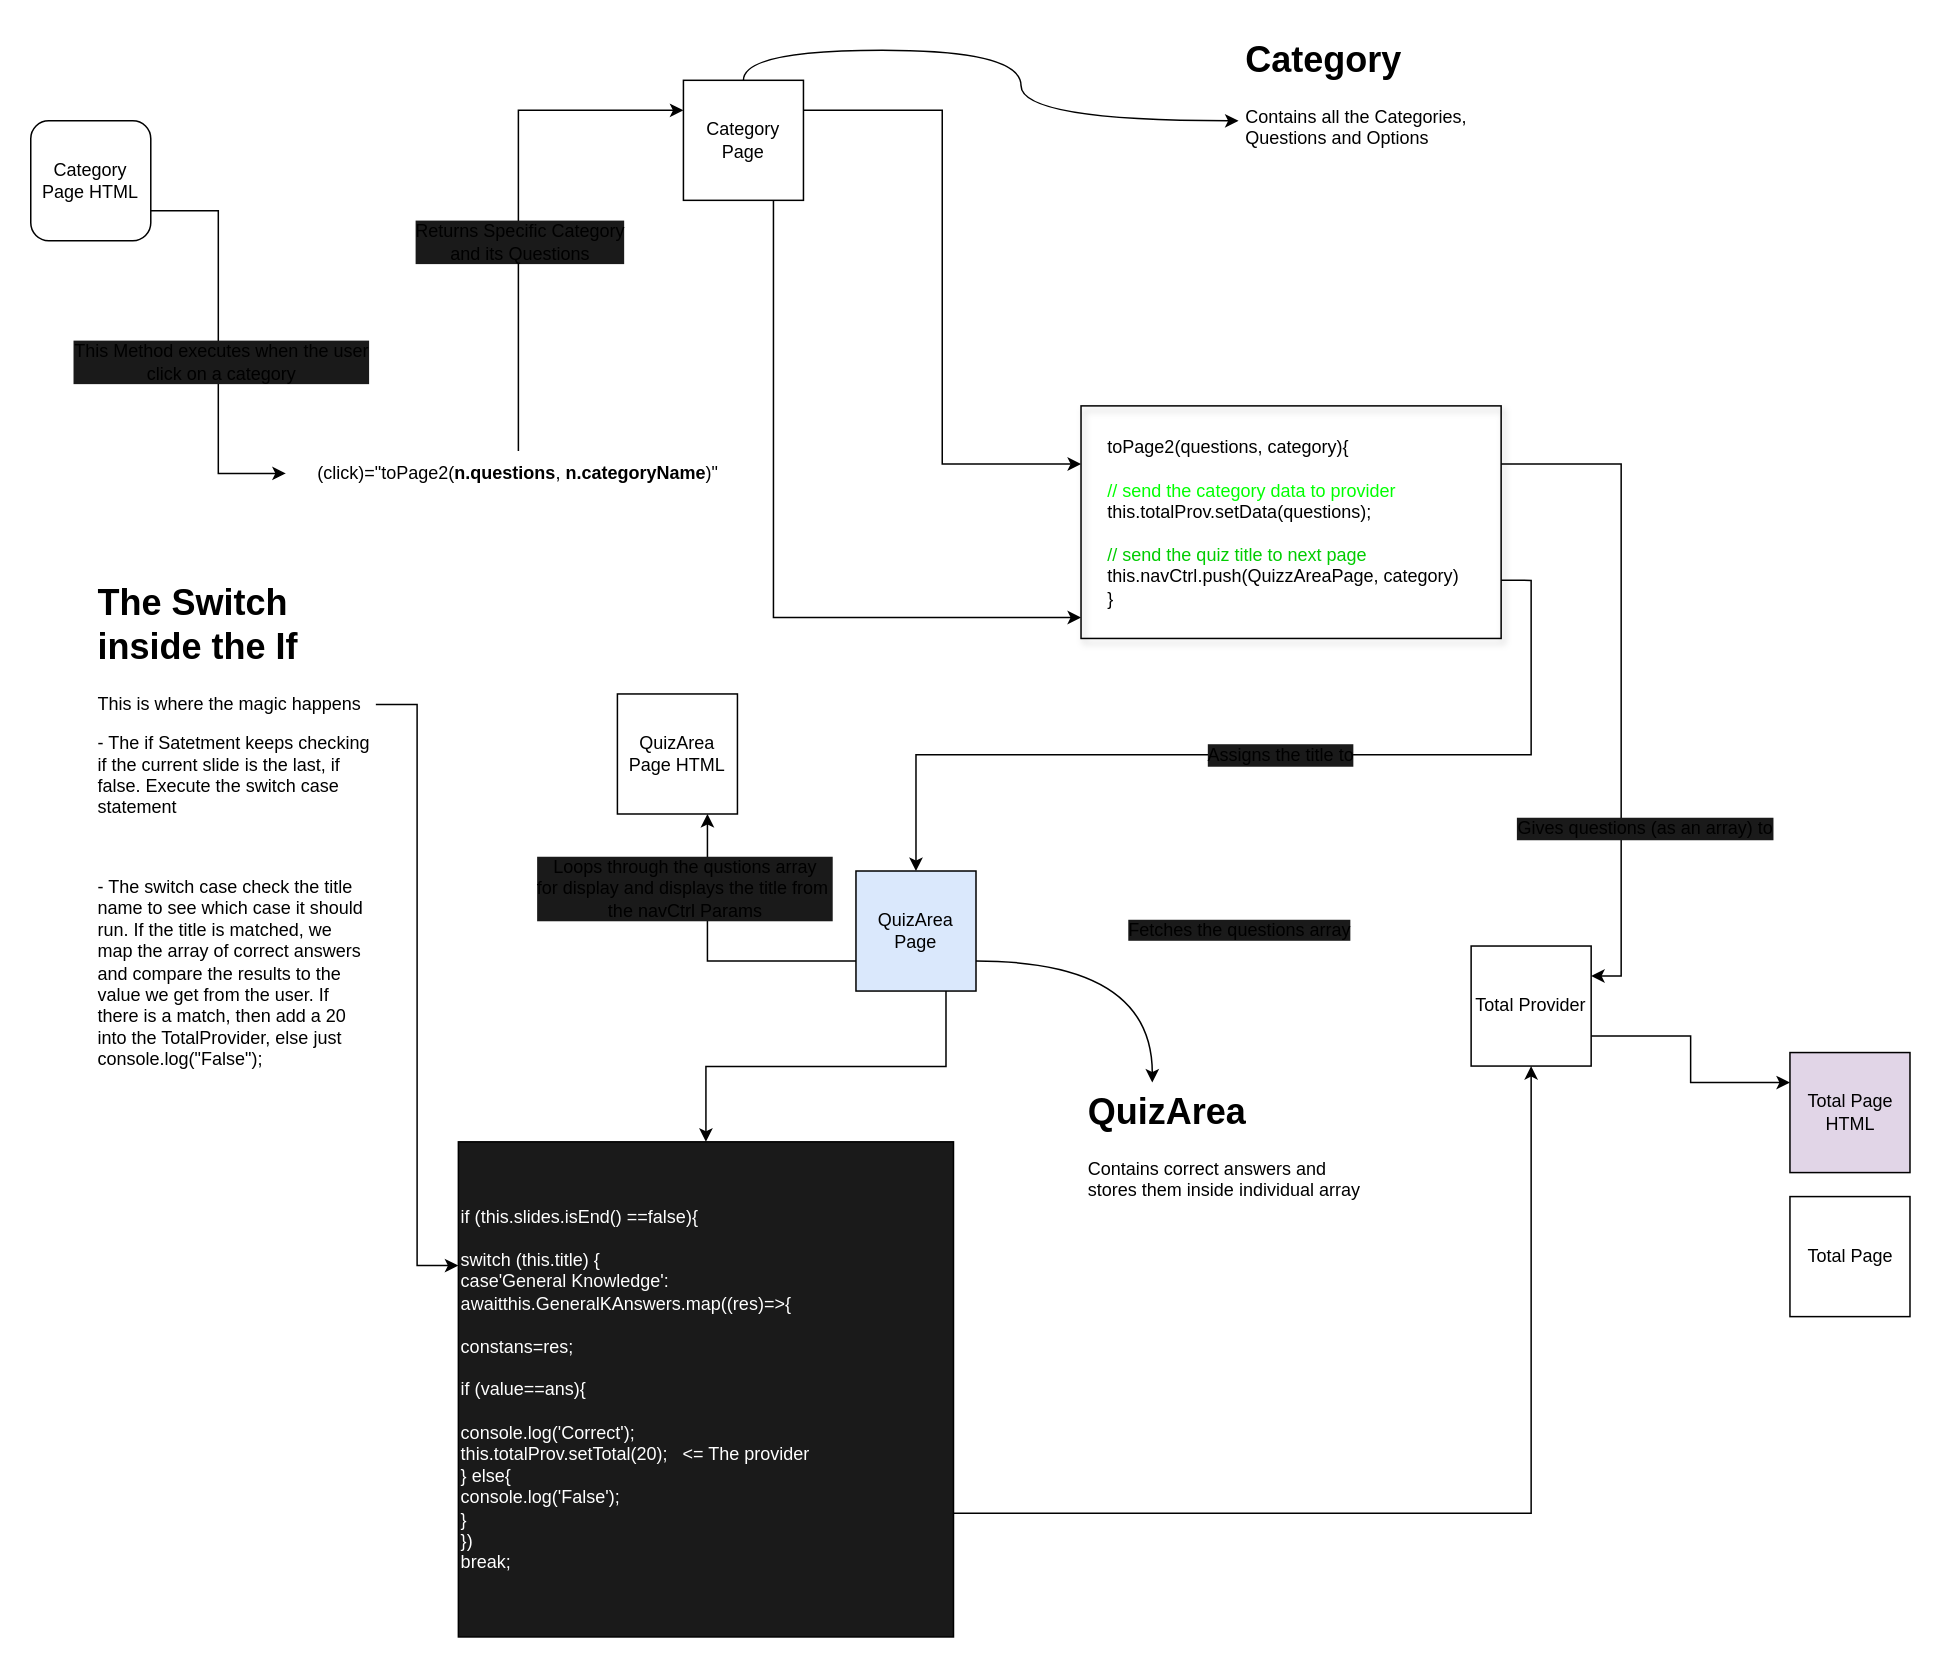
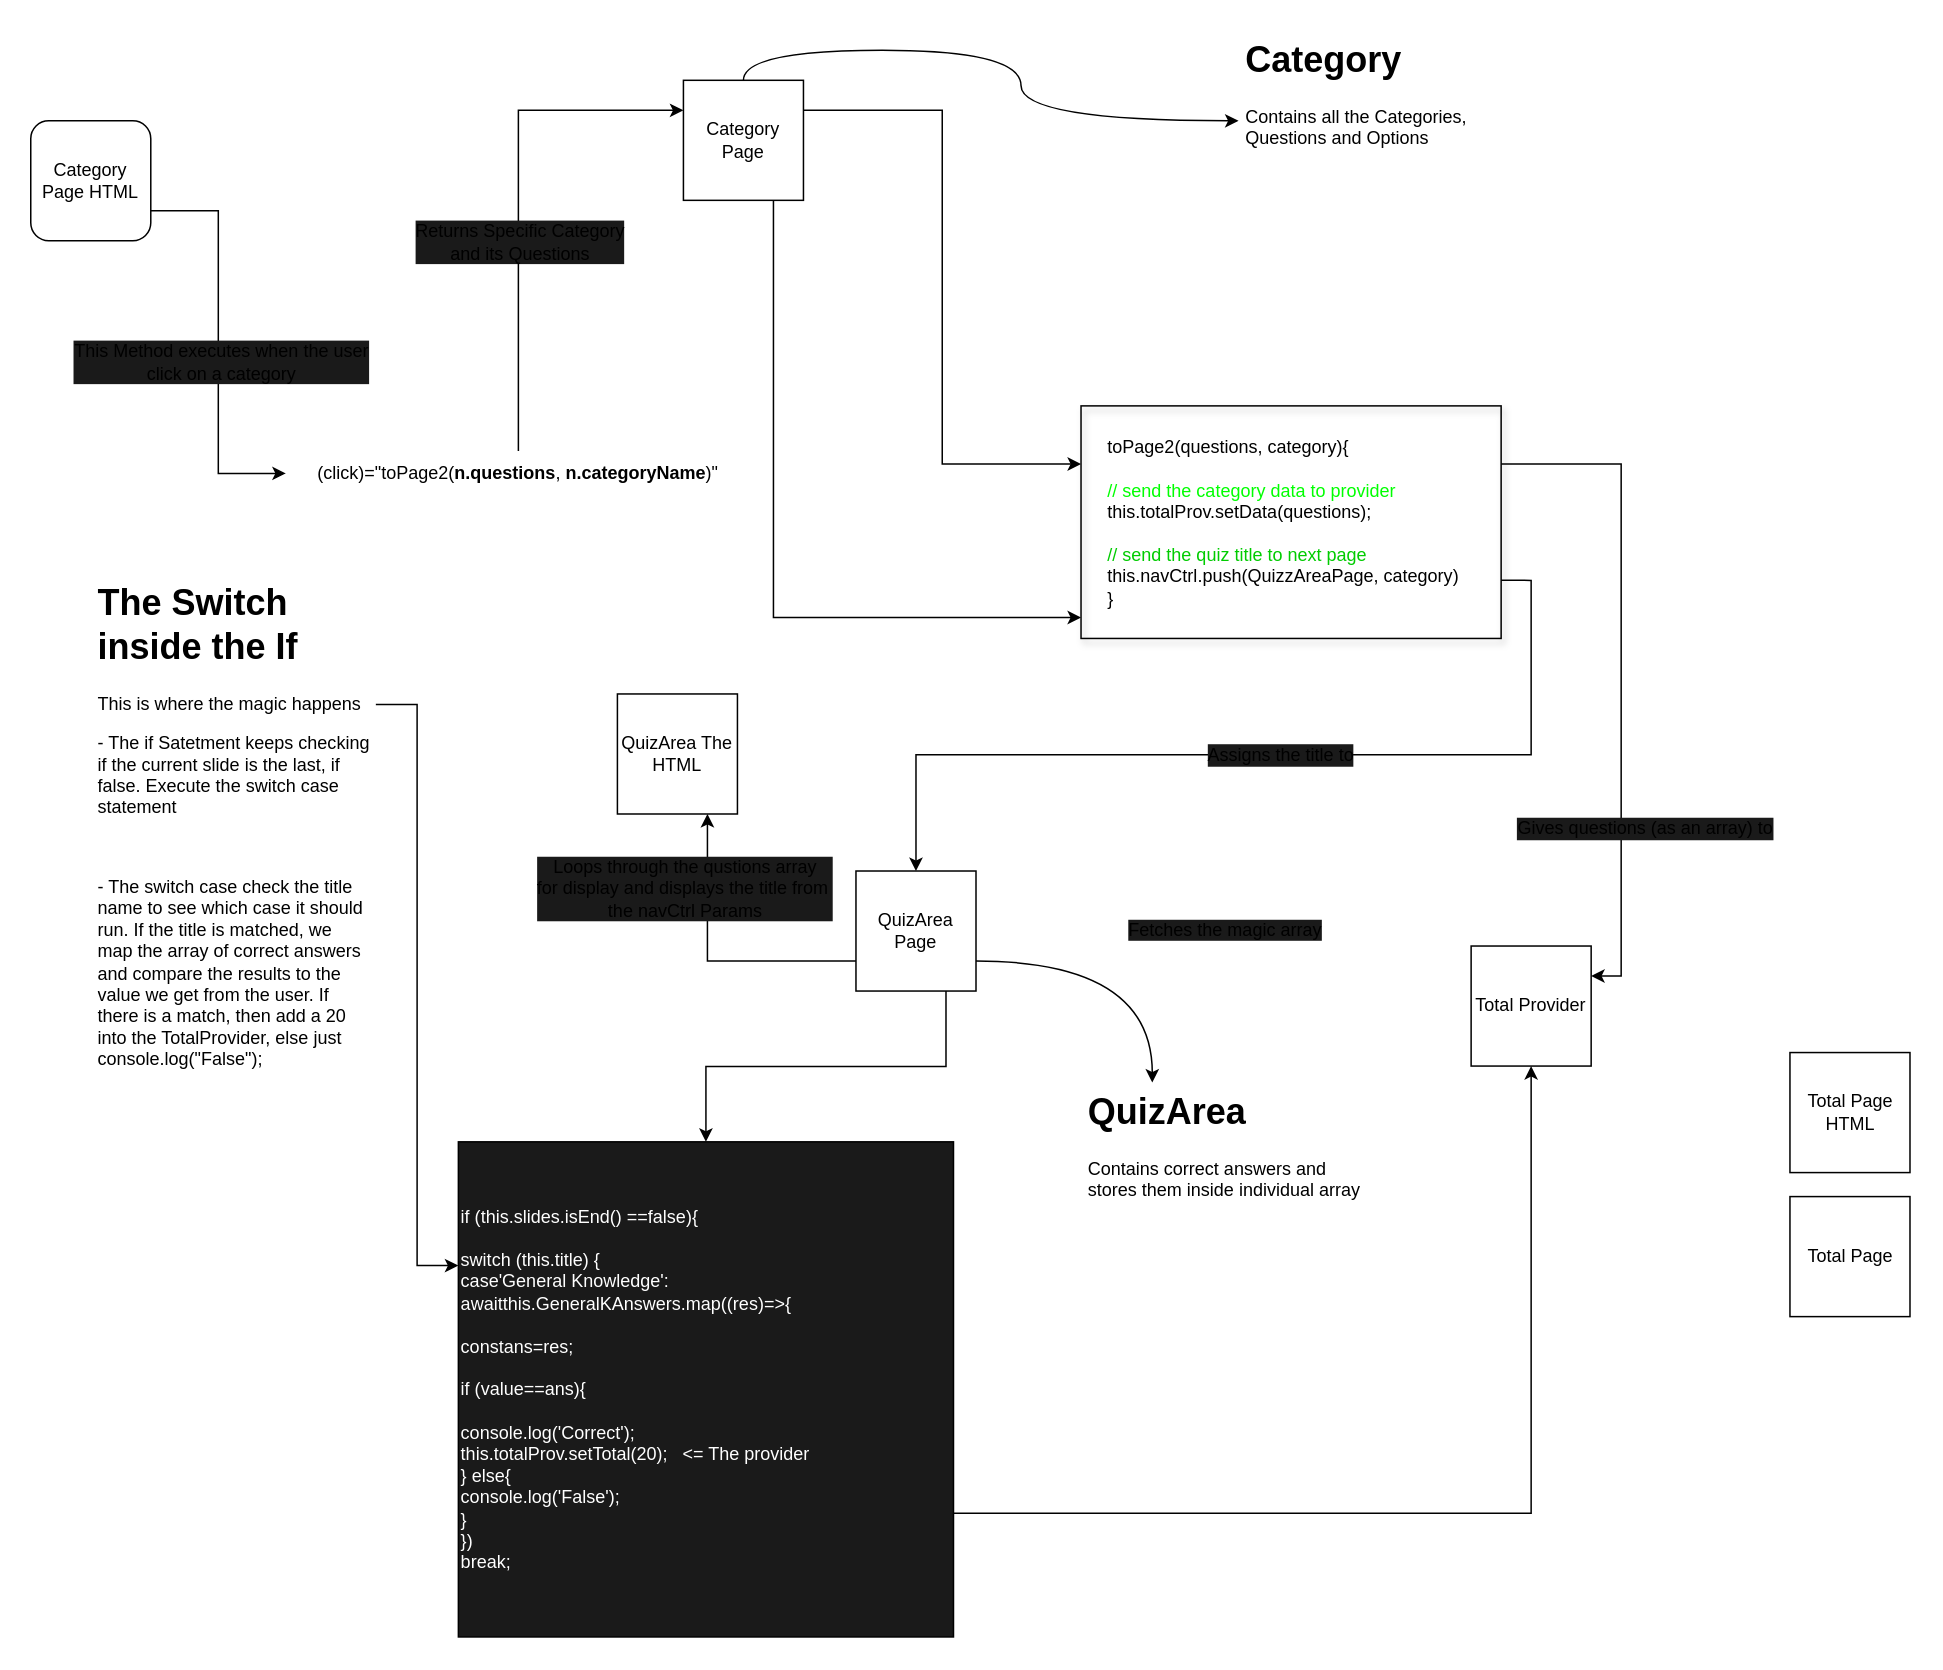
(677, 754) -> (677, 754)
(916, 931) -> (916, 931)
(1255, 931) -> (1235, 931)
(1690, 1054) -> none
(1850, 1112) -> (1850, 1112)
